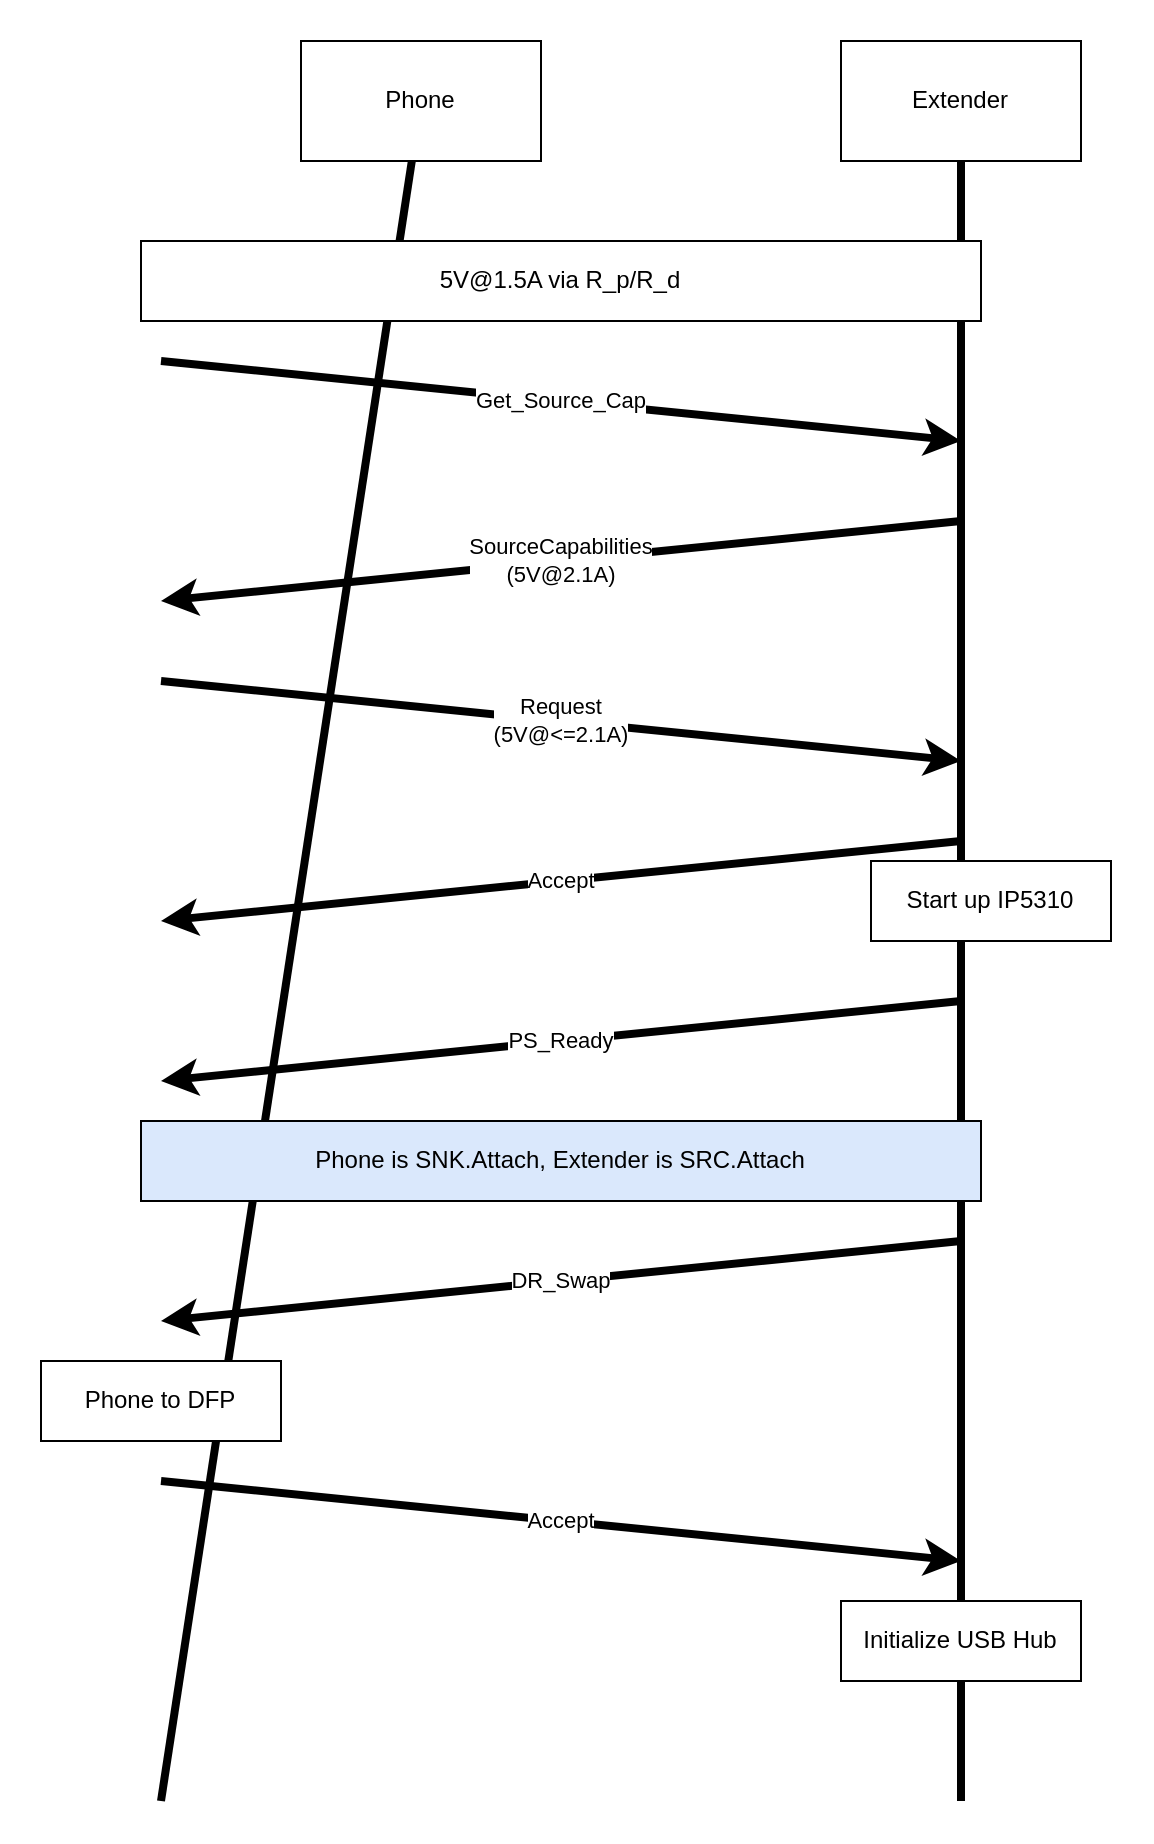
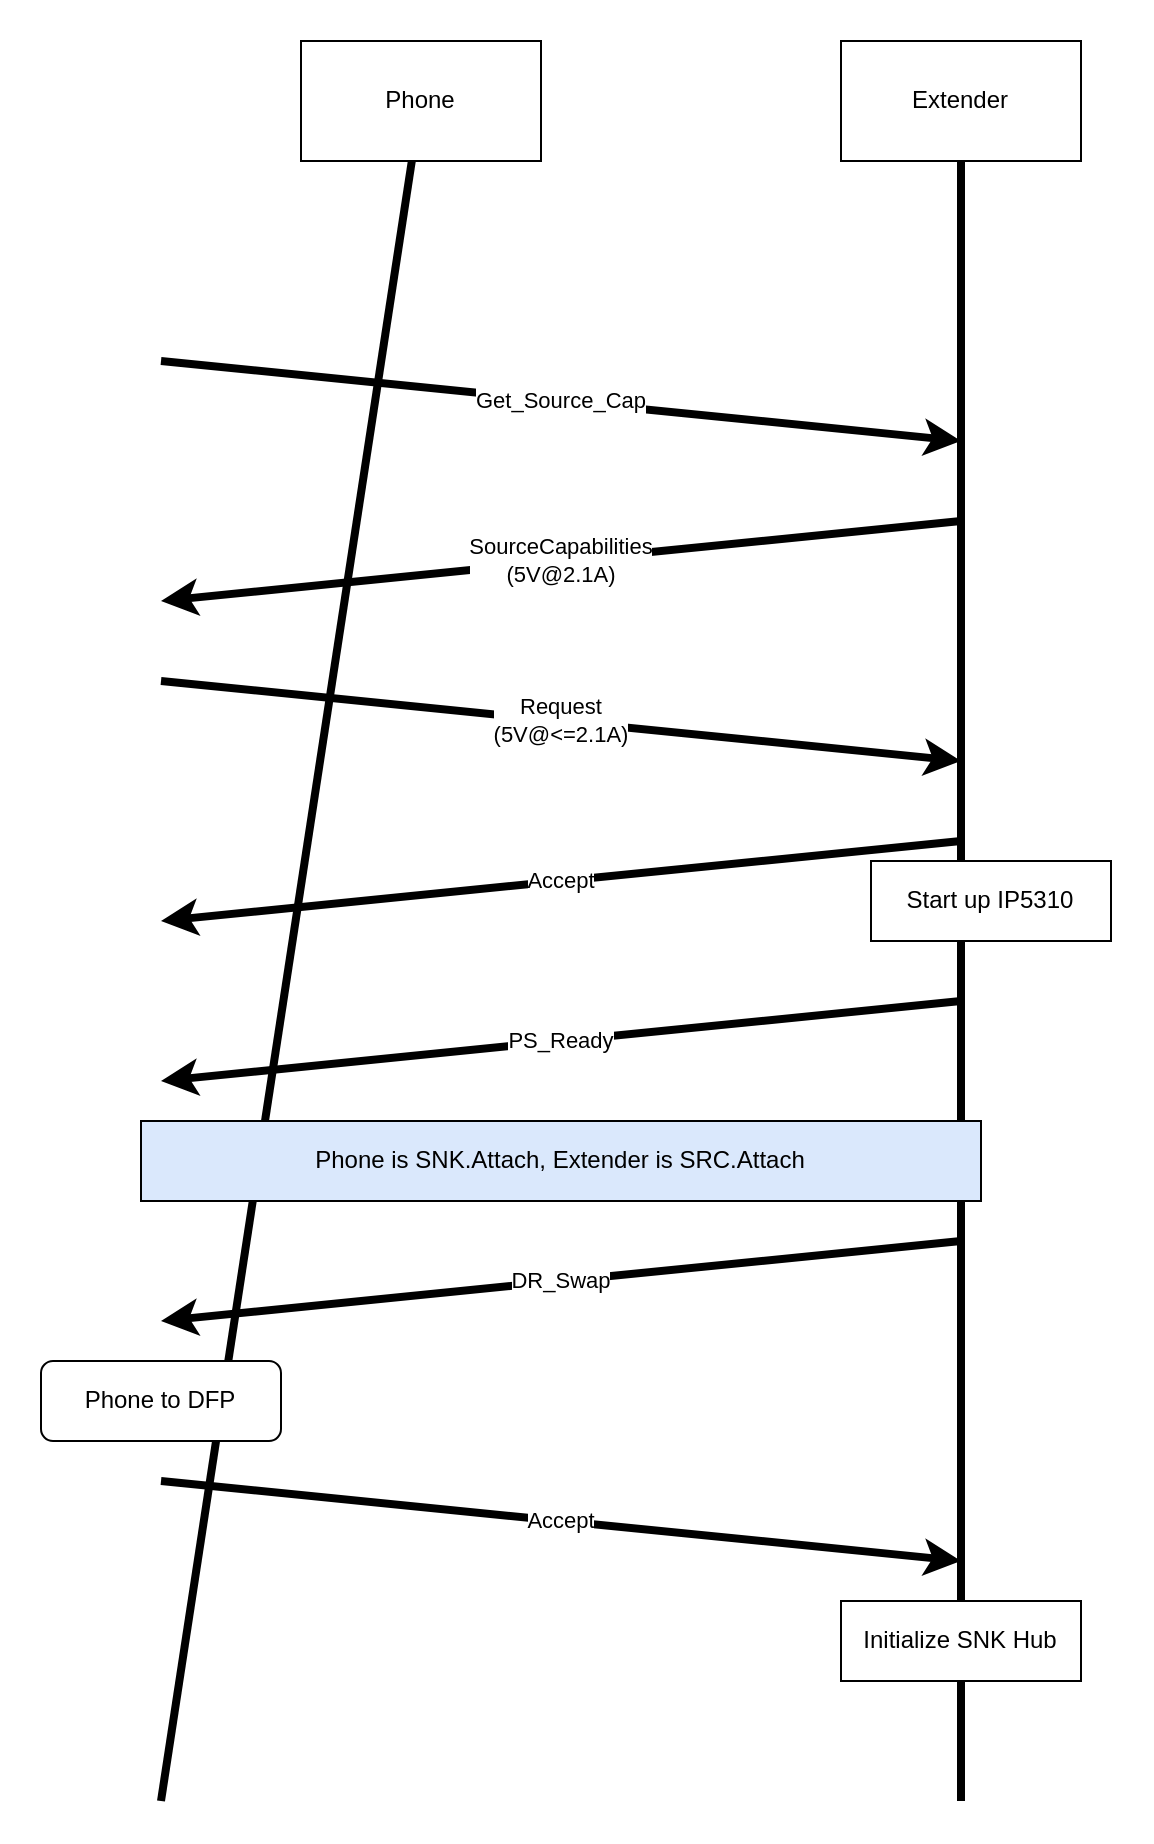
(561, 281) -> none
(161, 1401) -> (161, 1401)
(961, 1641) -> (961, 1641)
